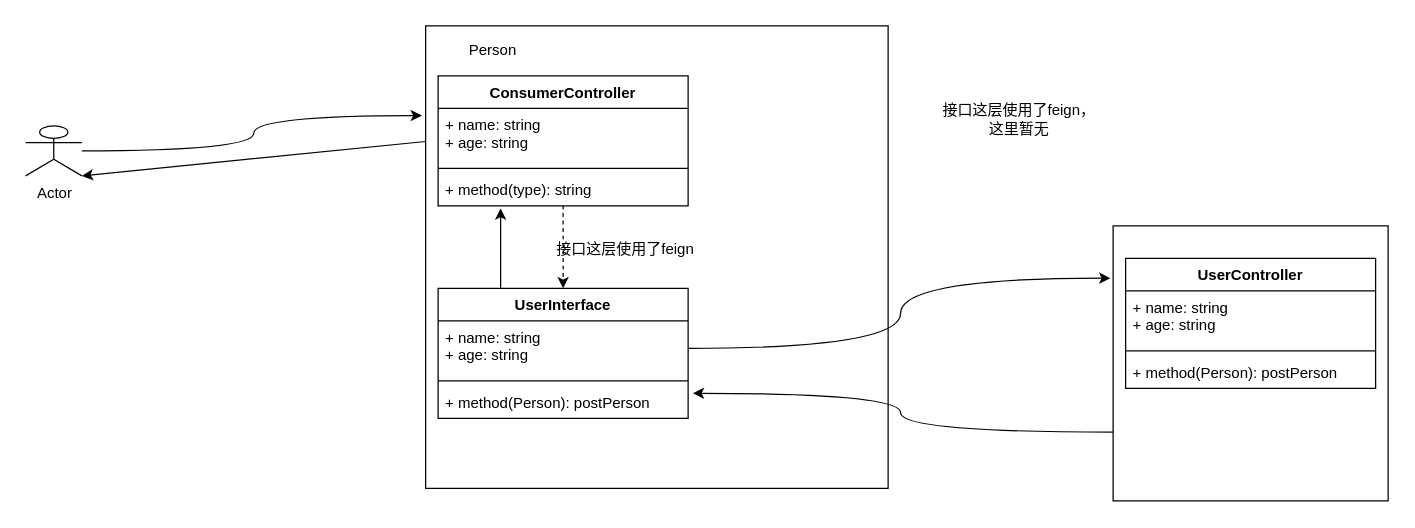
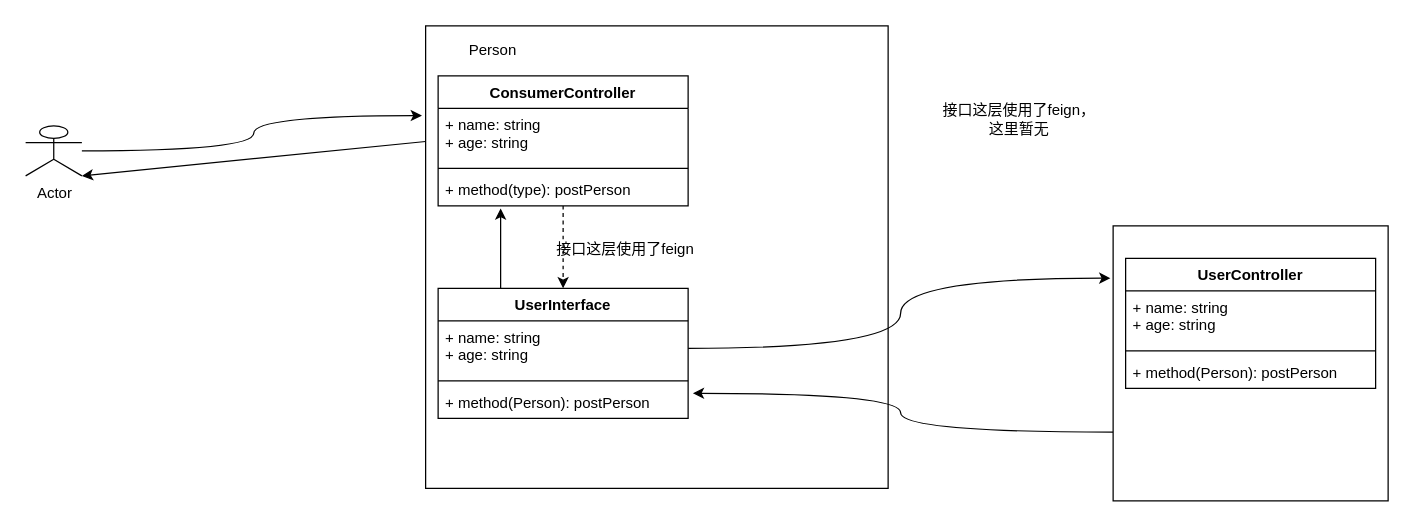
(532, 190) -> (550, 190)
